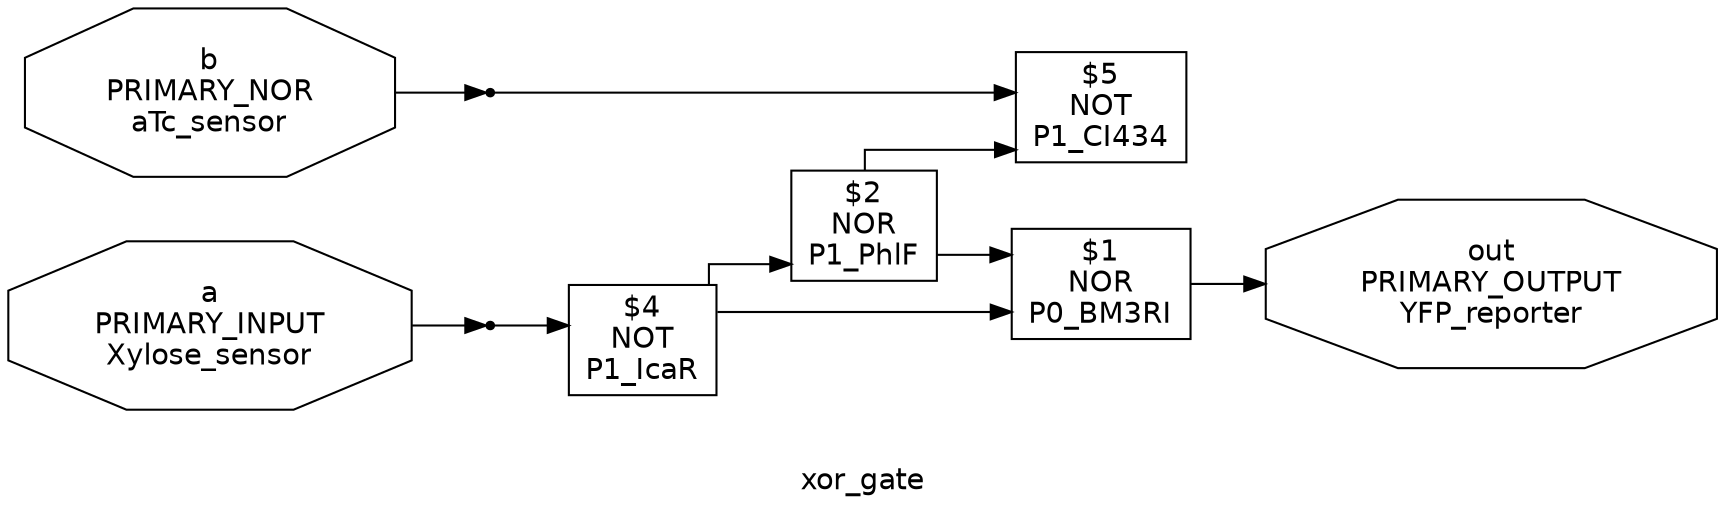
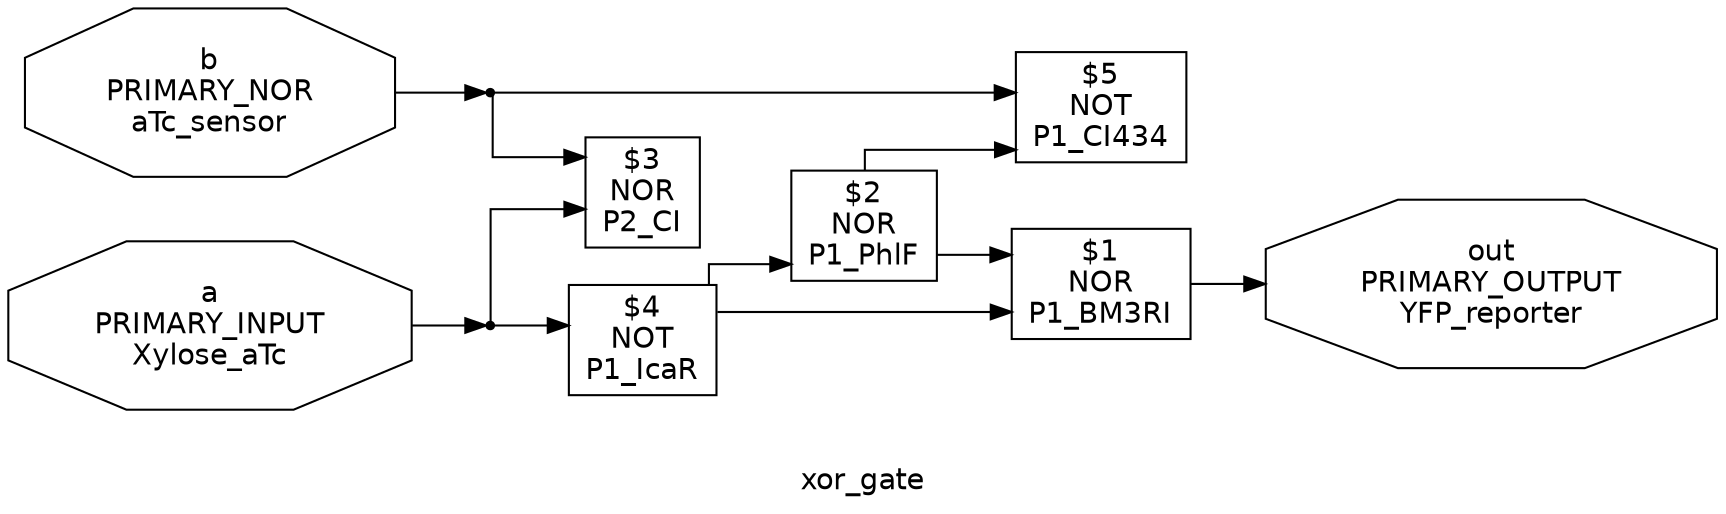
none -> (643, 192)
(1101, 284) -> (1101, 284)
(210, 326) -> (210, 326)
